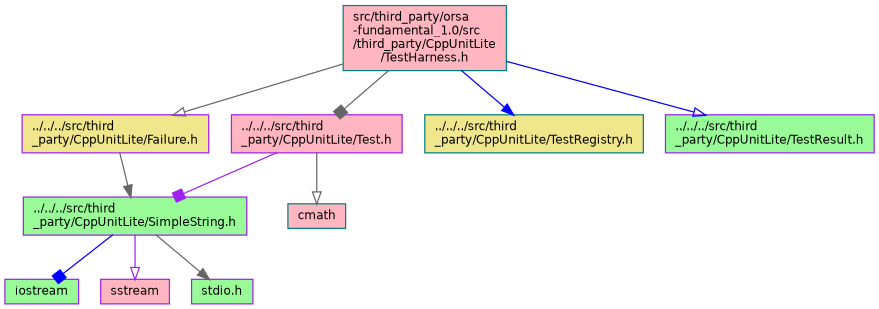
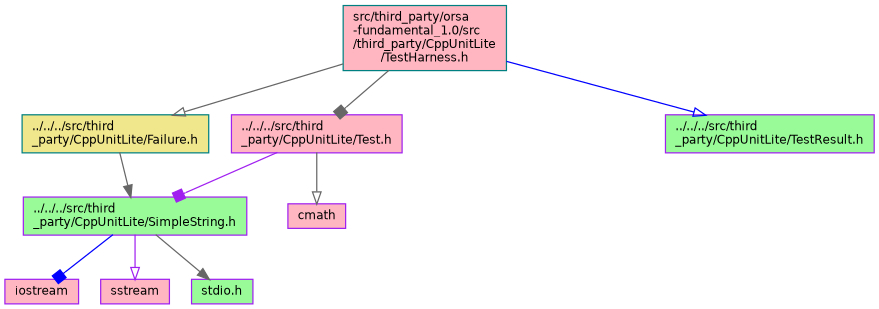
(115, 134) -> (115, 134)
(534, 134) -> none
(317, 216) -> (317, 216)
(42, 292) -> (42, 292)
